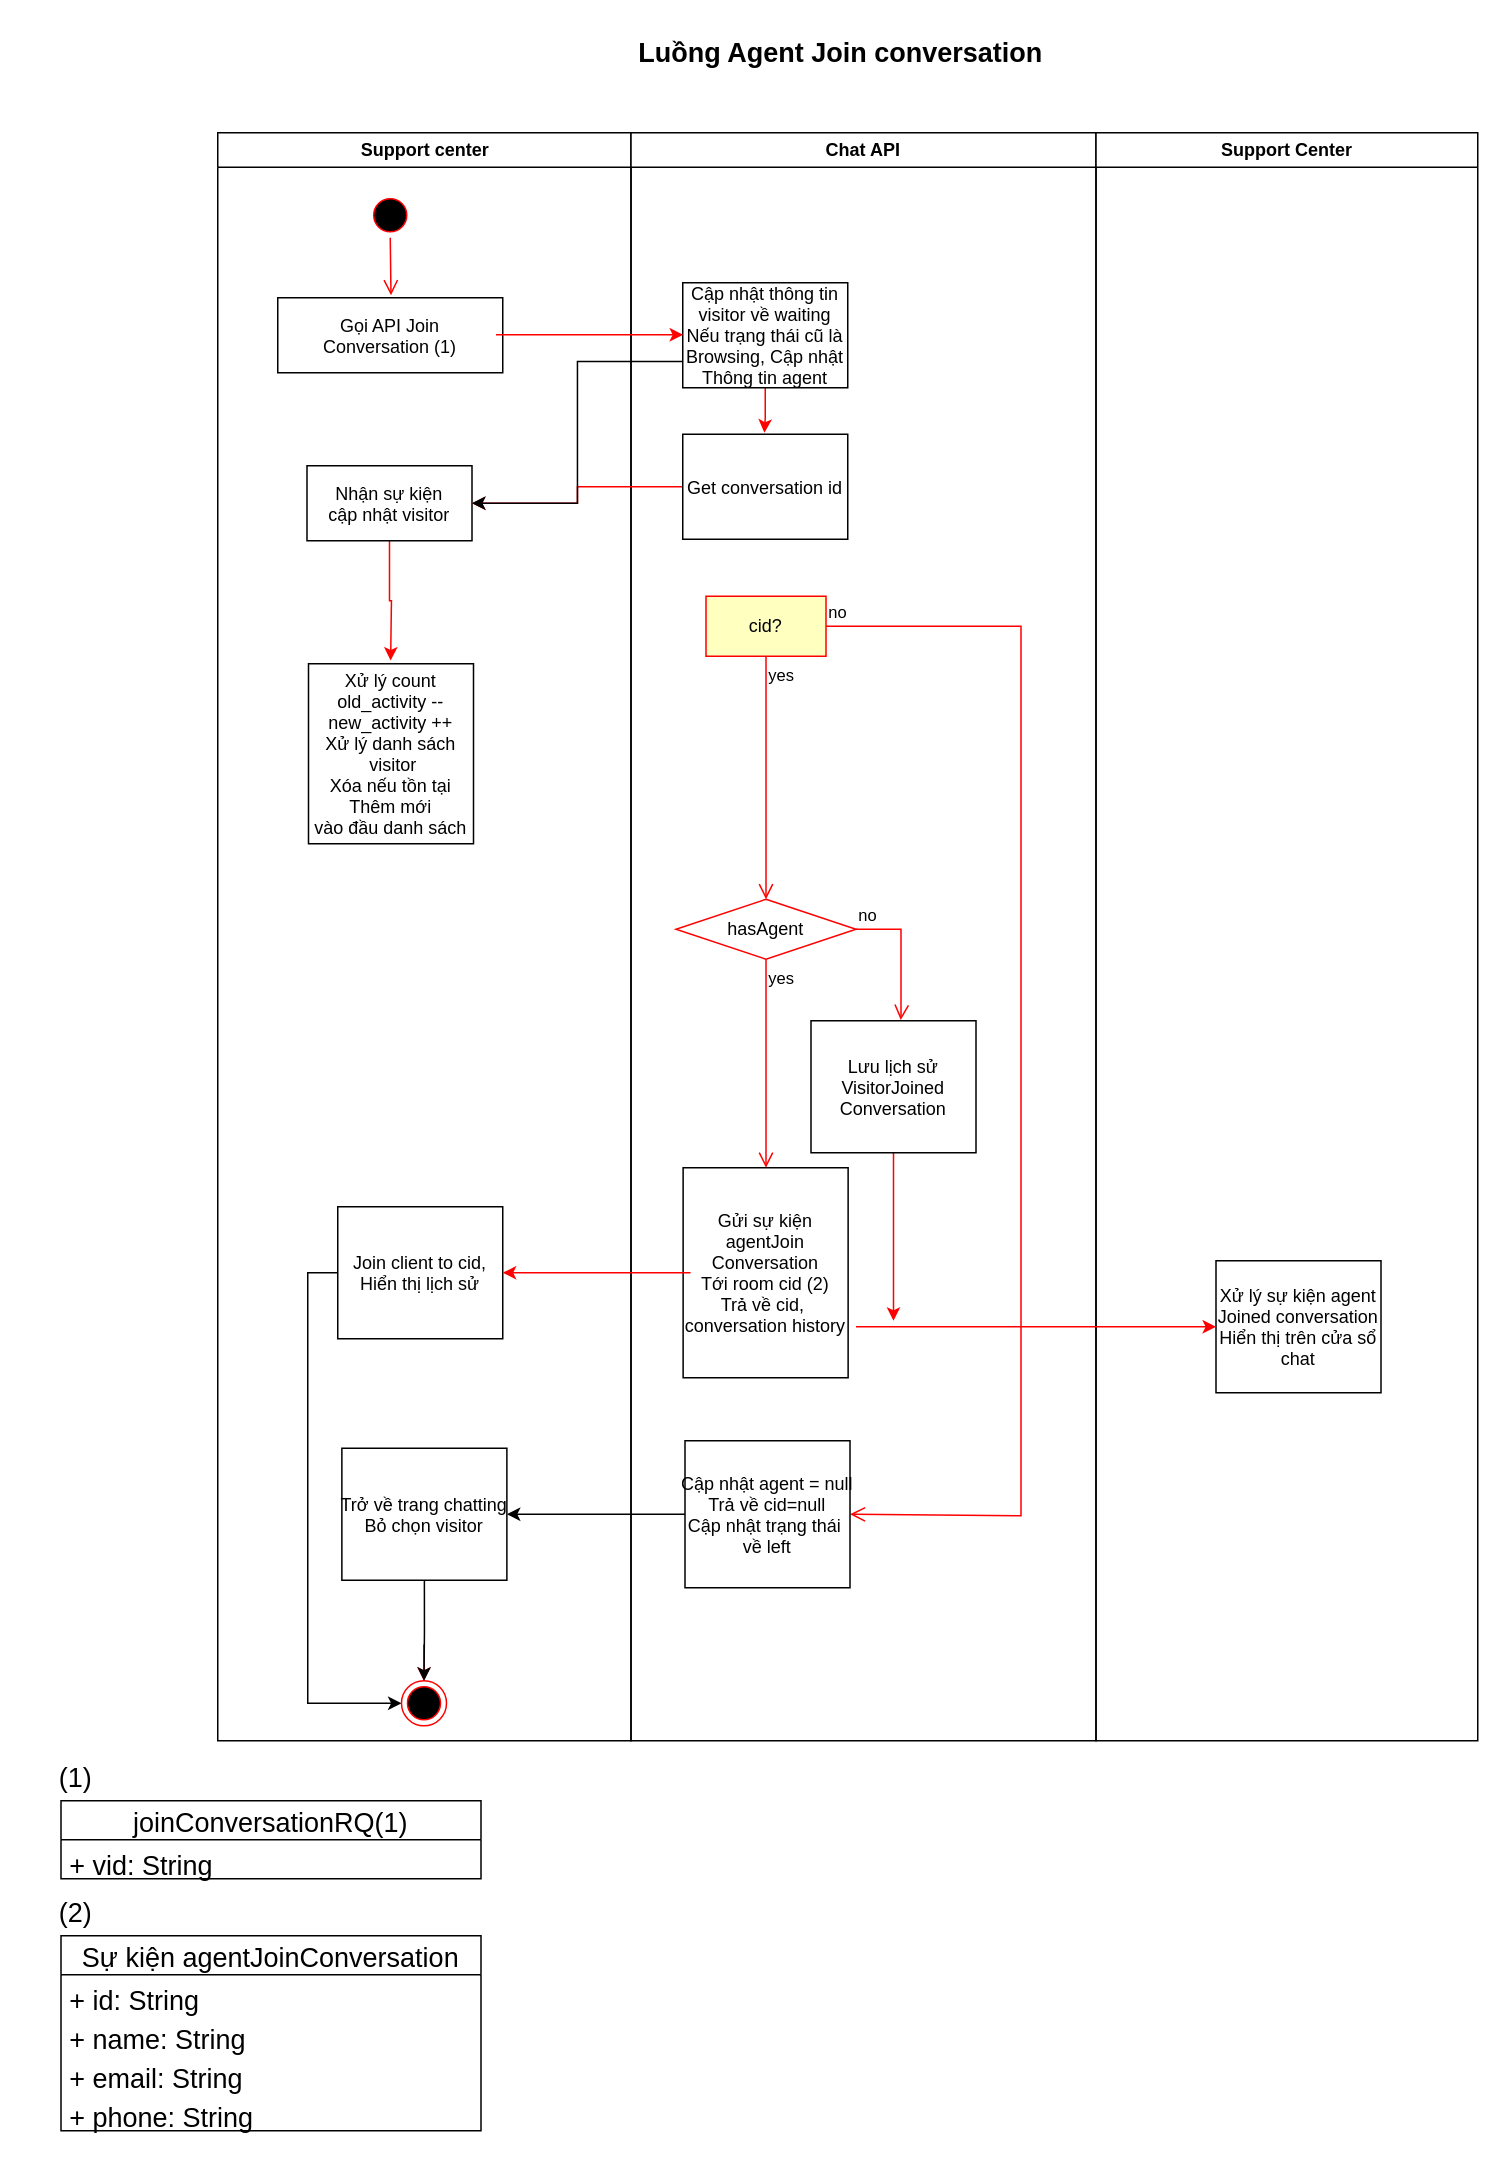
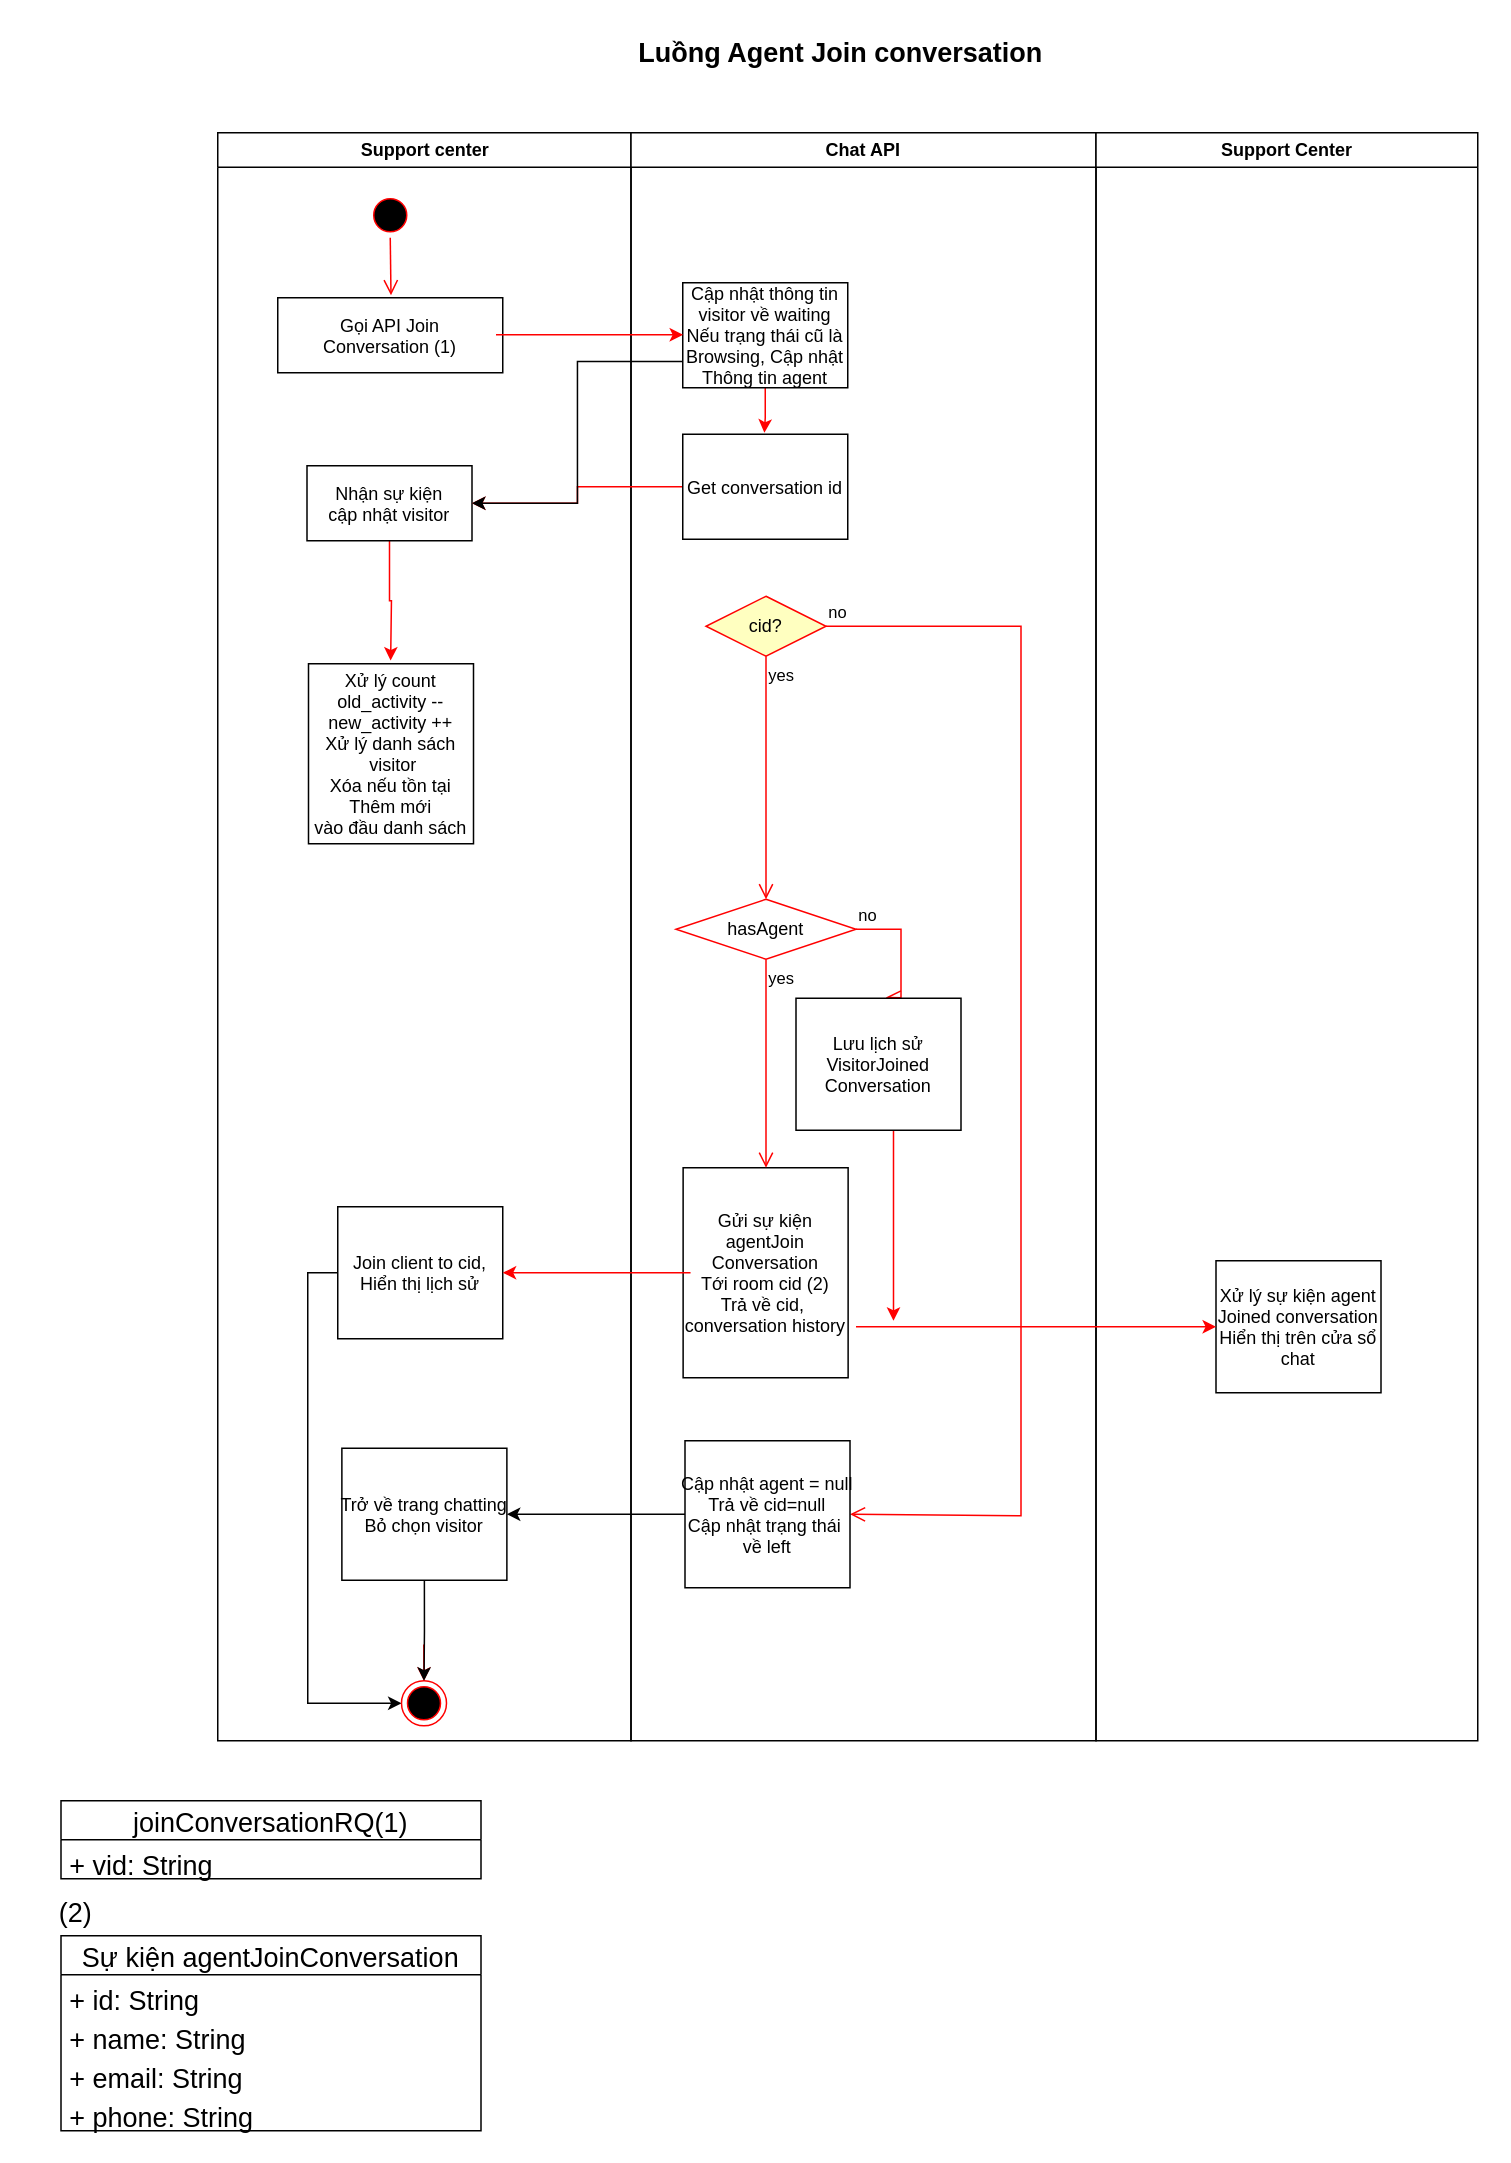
(766, 626) -> (766, 626)
(893, 1087) -> (878, 1064)
(76, 1778) -> none
